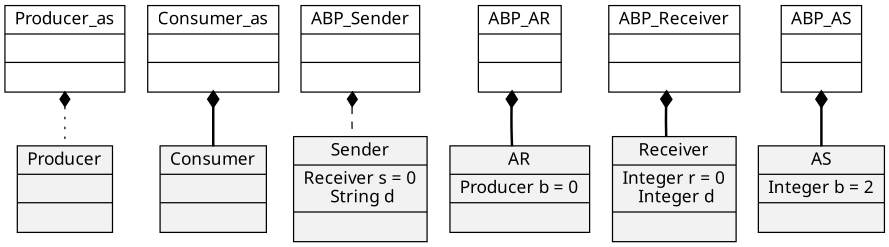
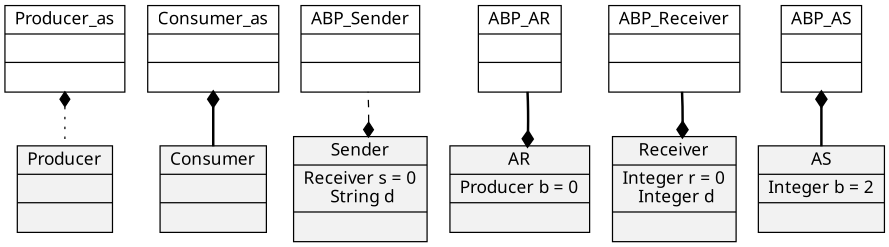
(352, 122) -> (369, 107)
(666, 122) -> (683, 107)
(511, 127) -> (528, 112)
